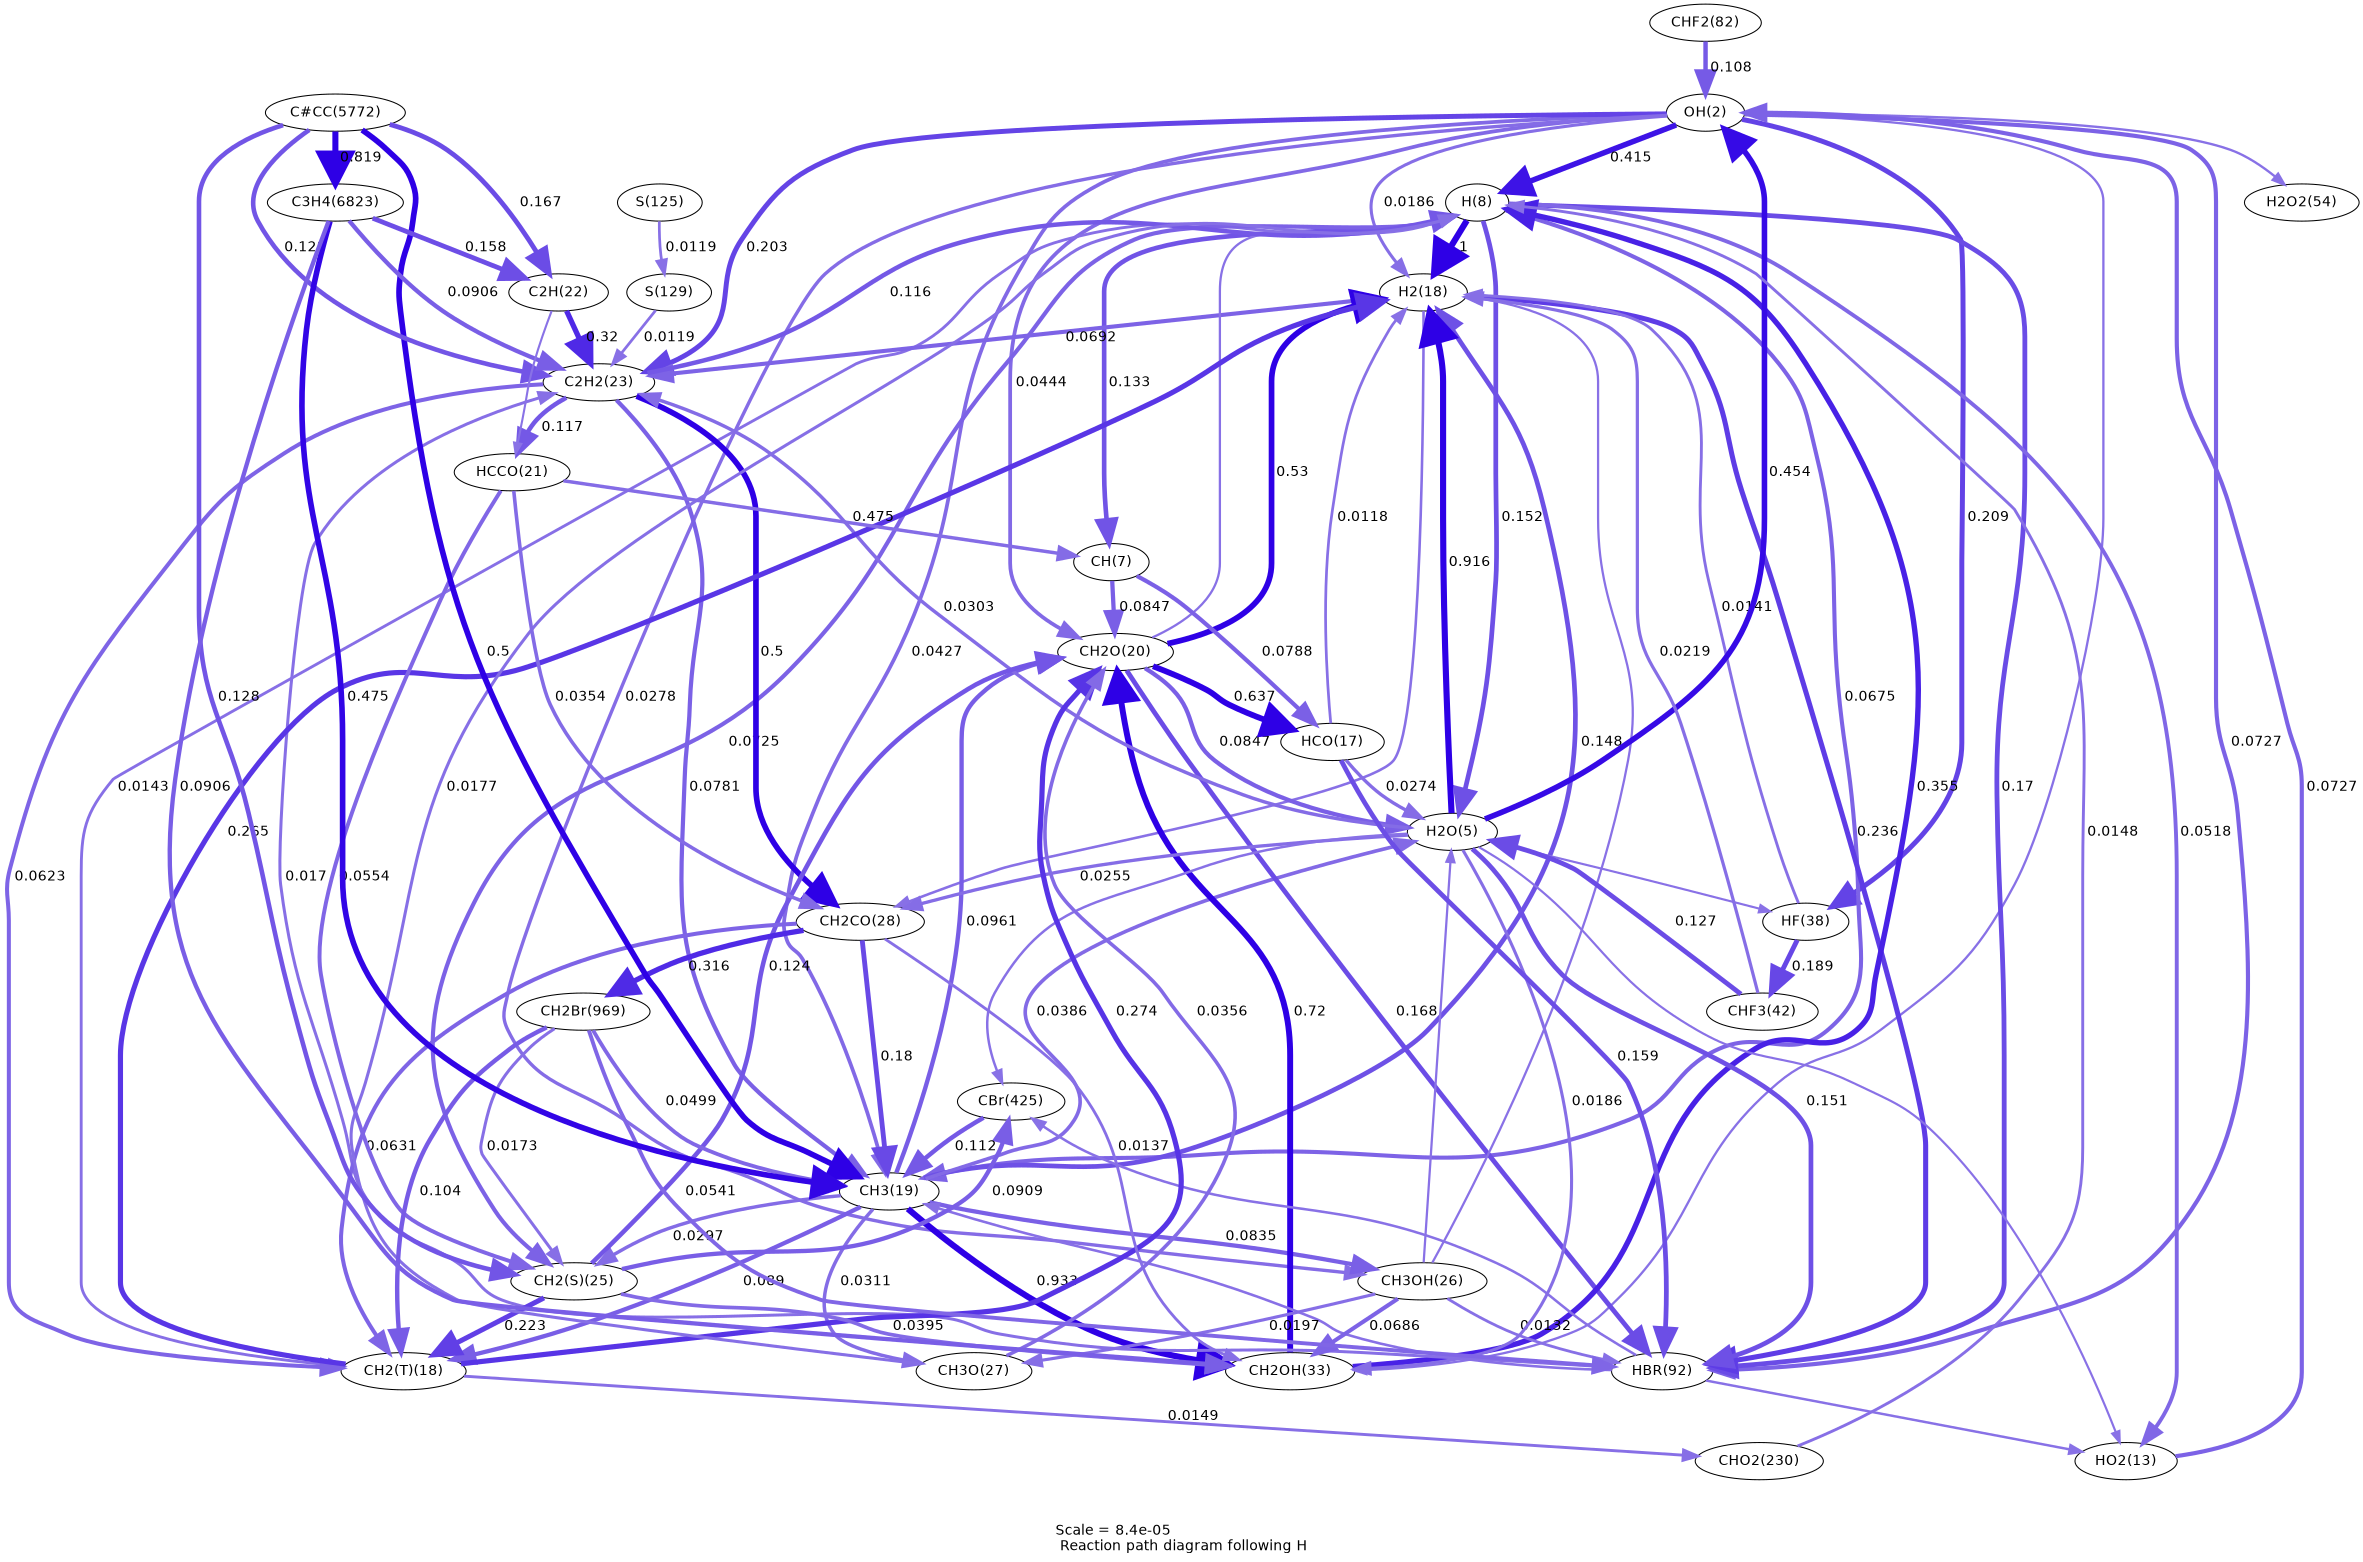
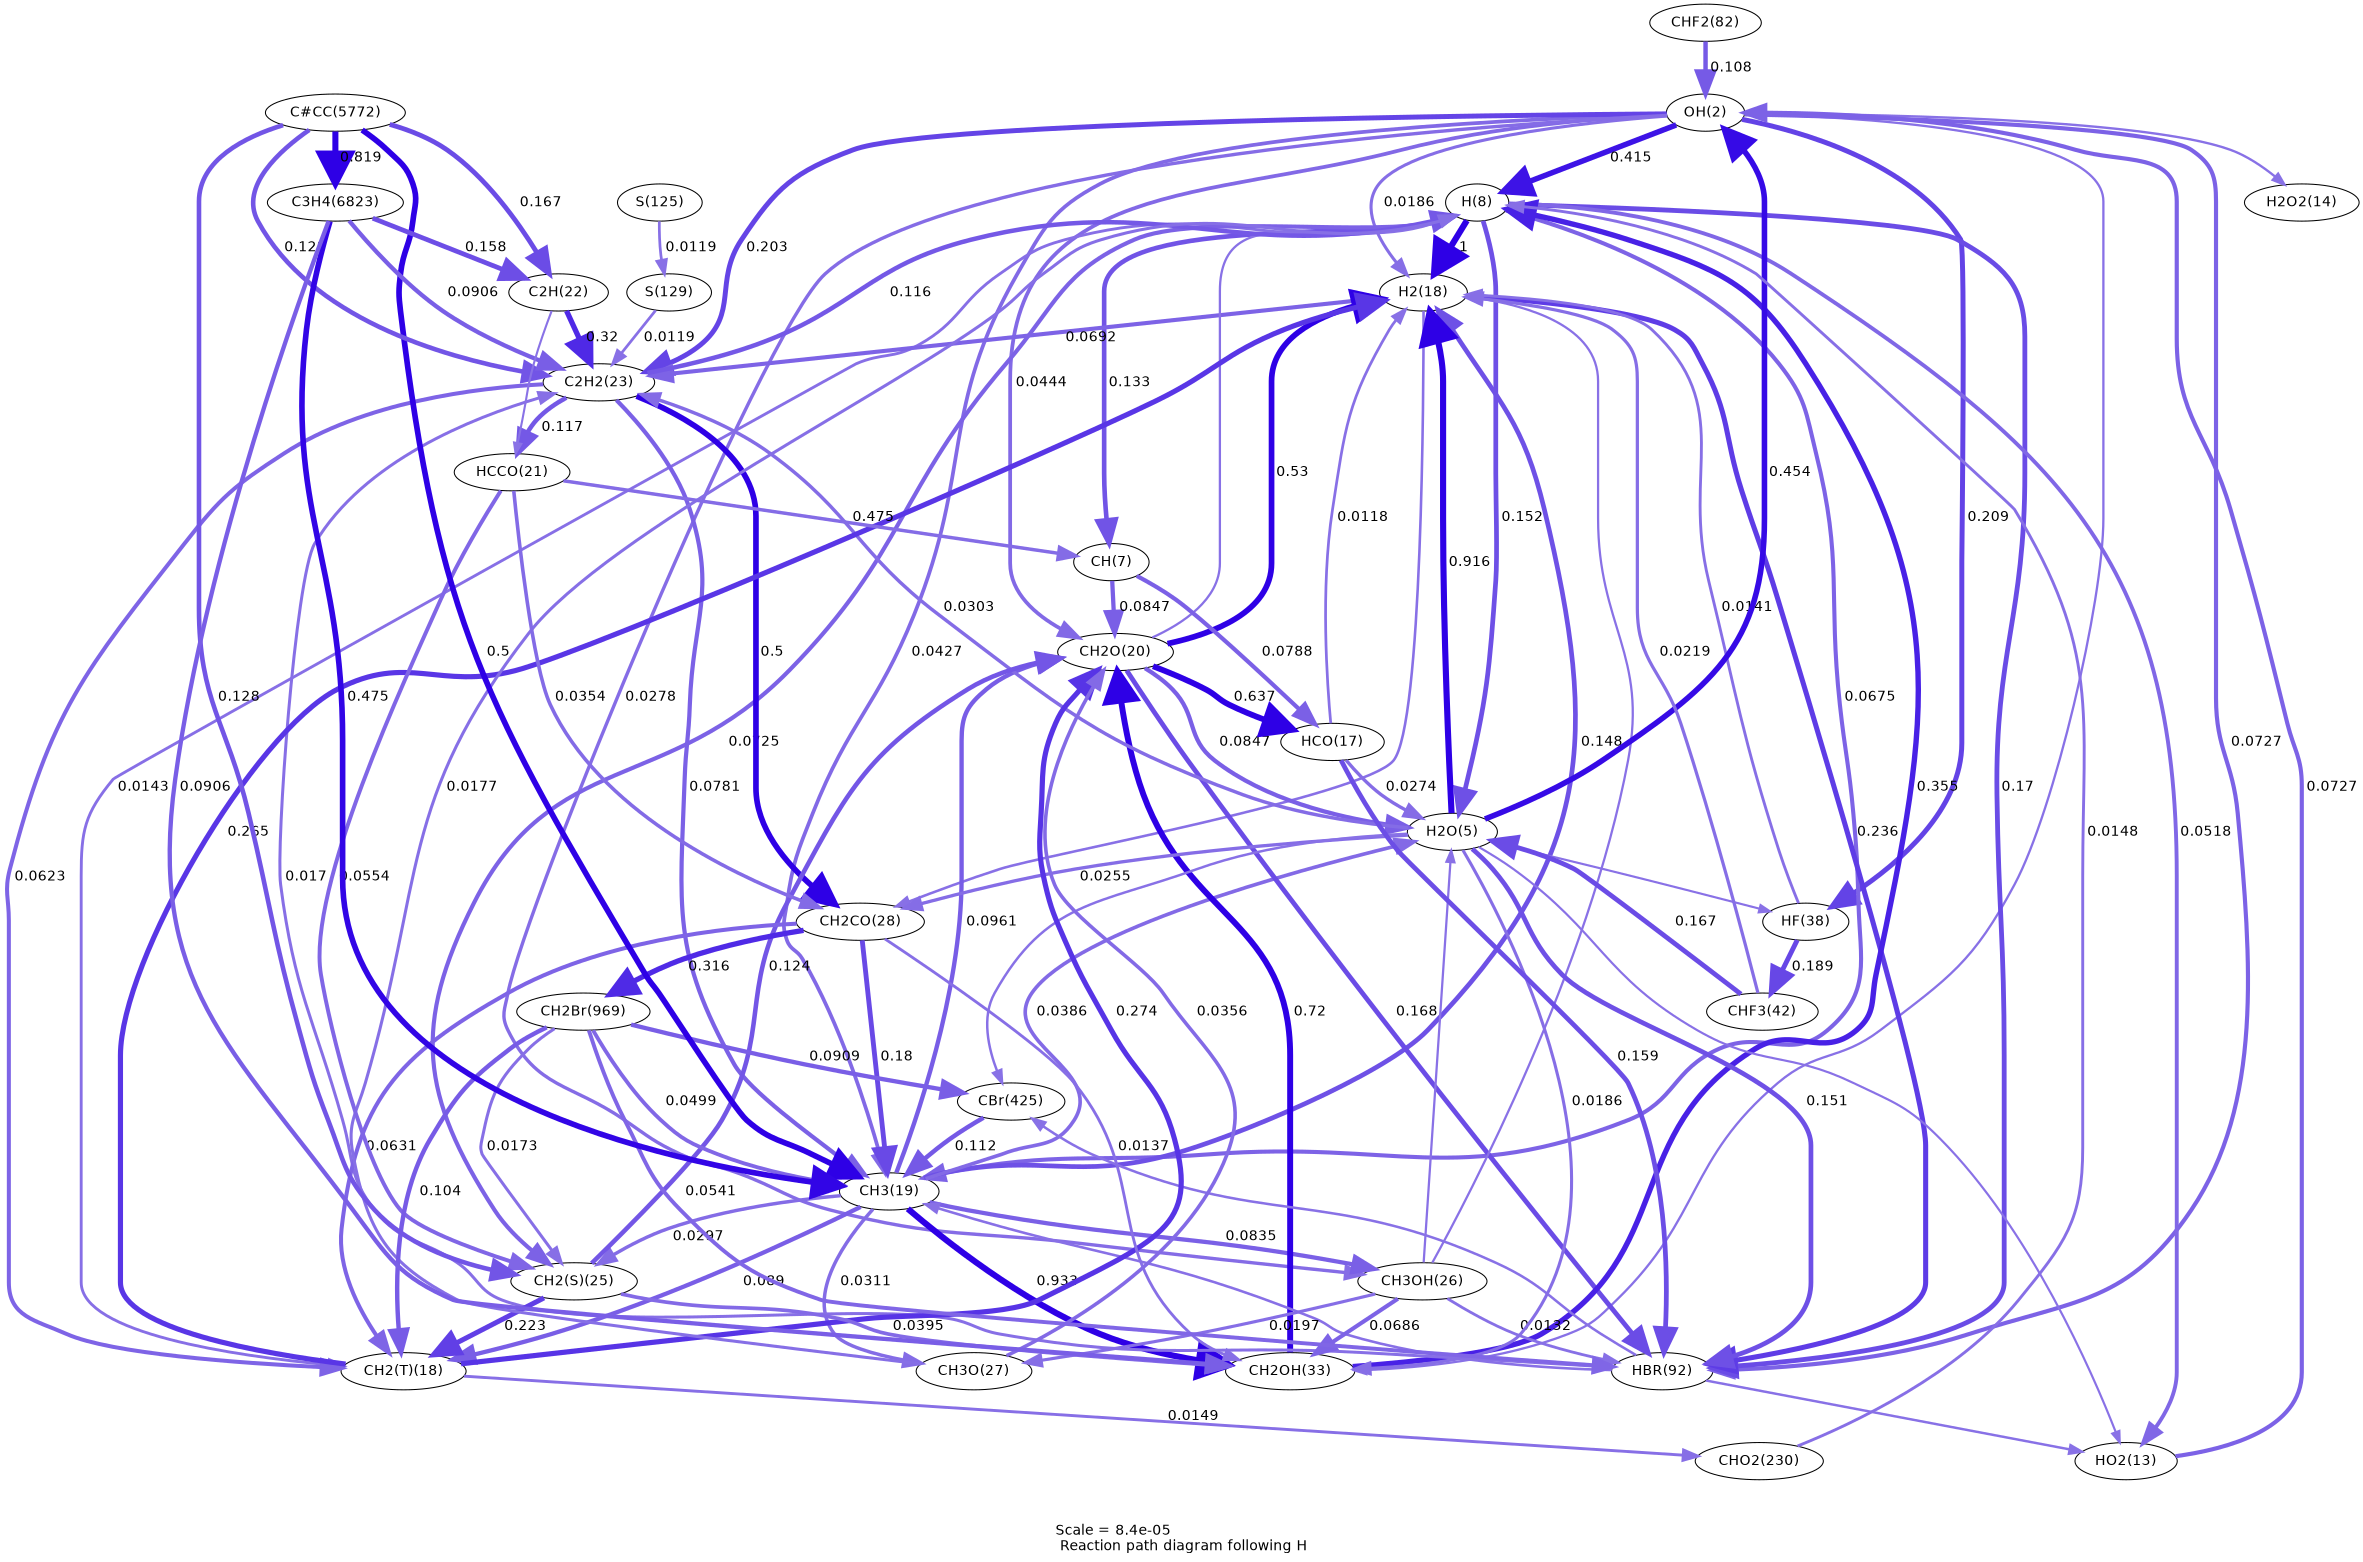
(2302, 203) -> (2302, 203)
(1694, 922) -> (1694, 922)
(833, 1249) -> (786, 1060)
